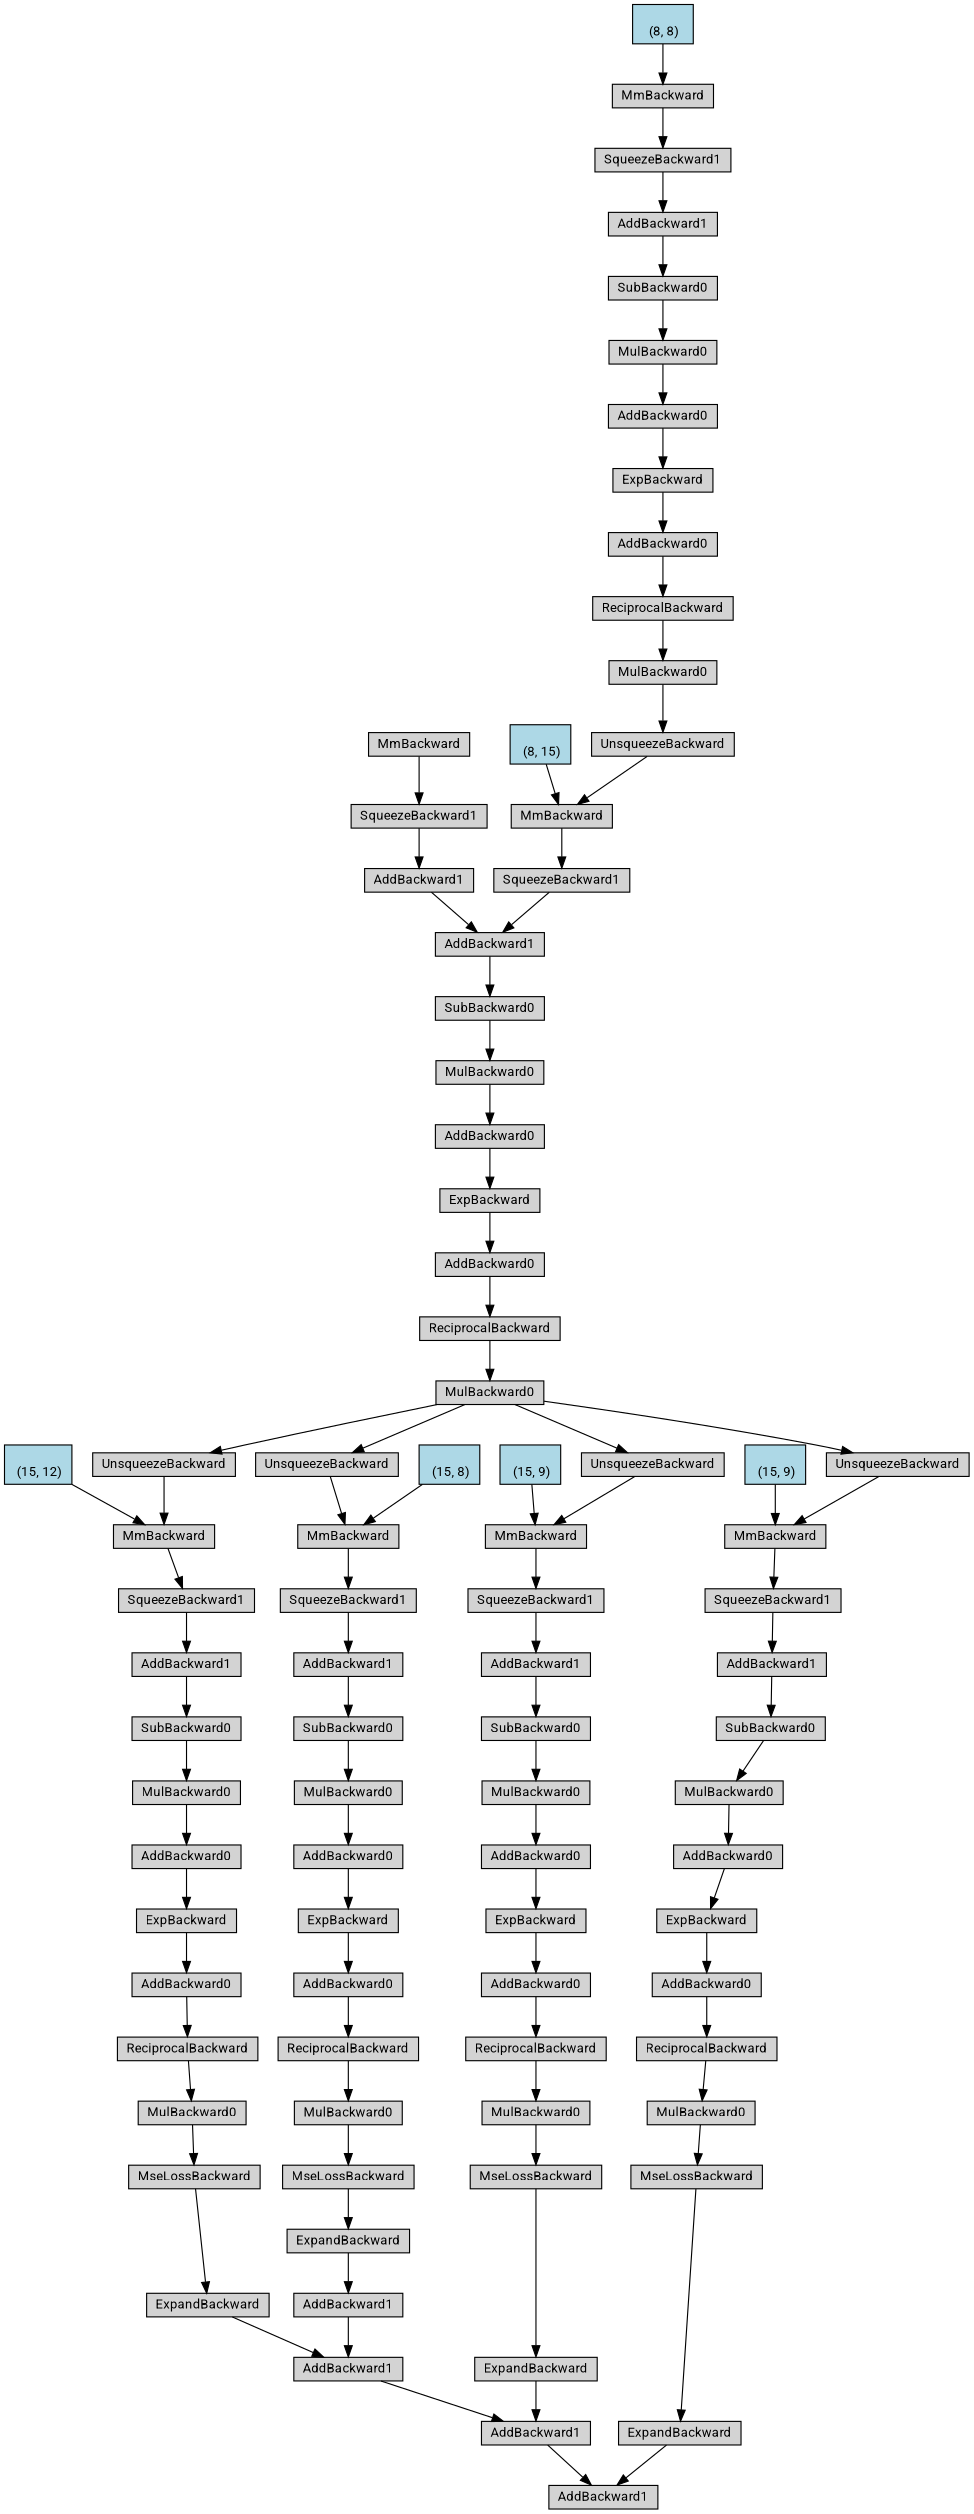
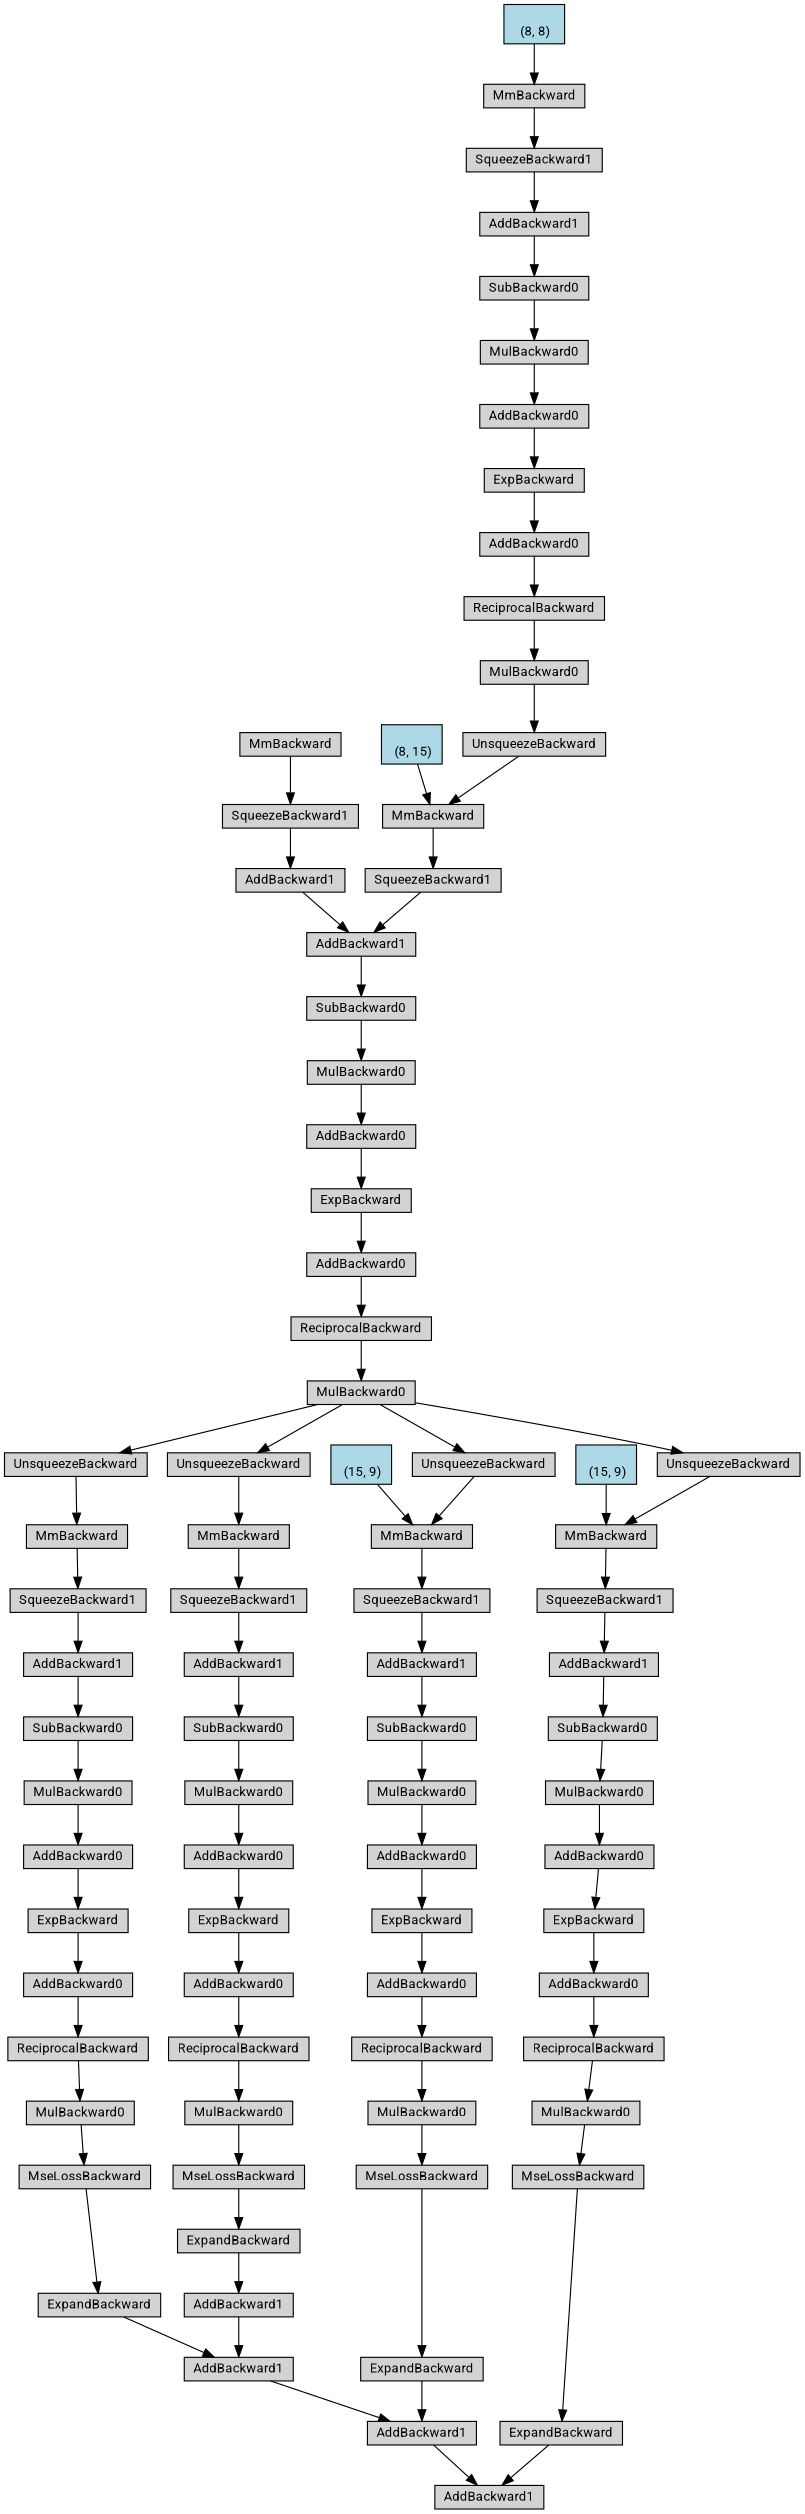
(38, 1465) -> none
(449, 1465) -> none
